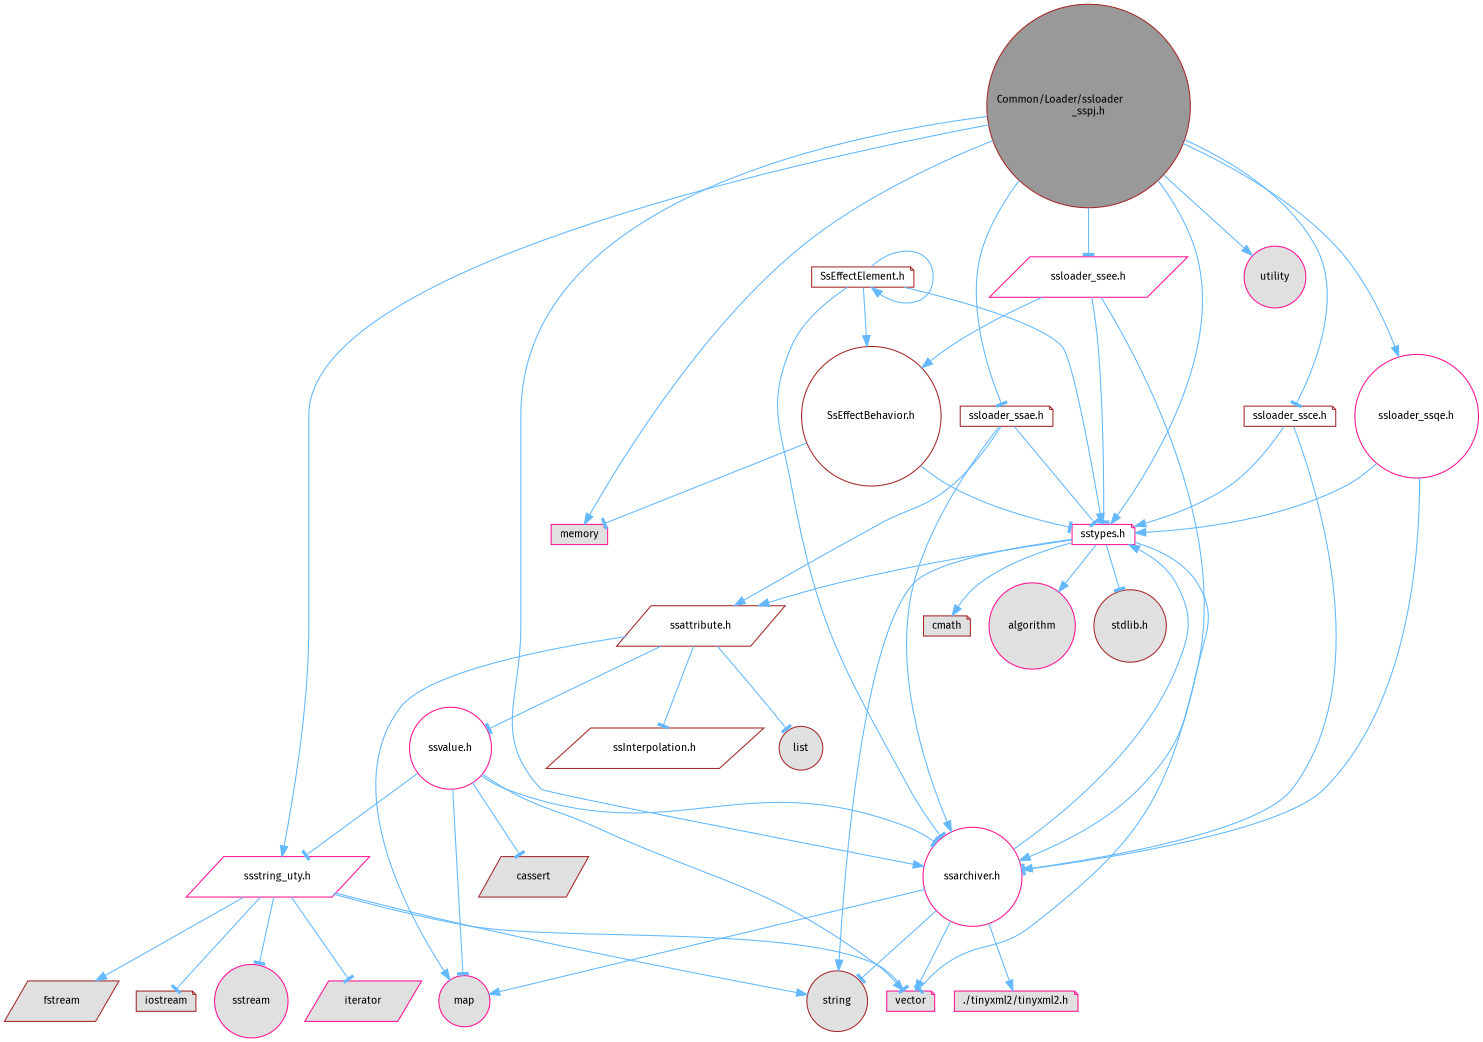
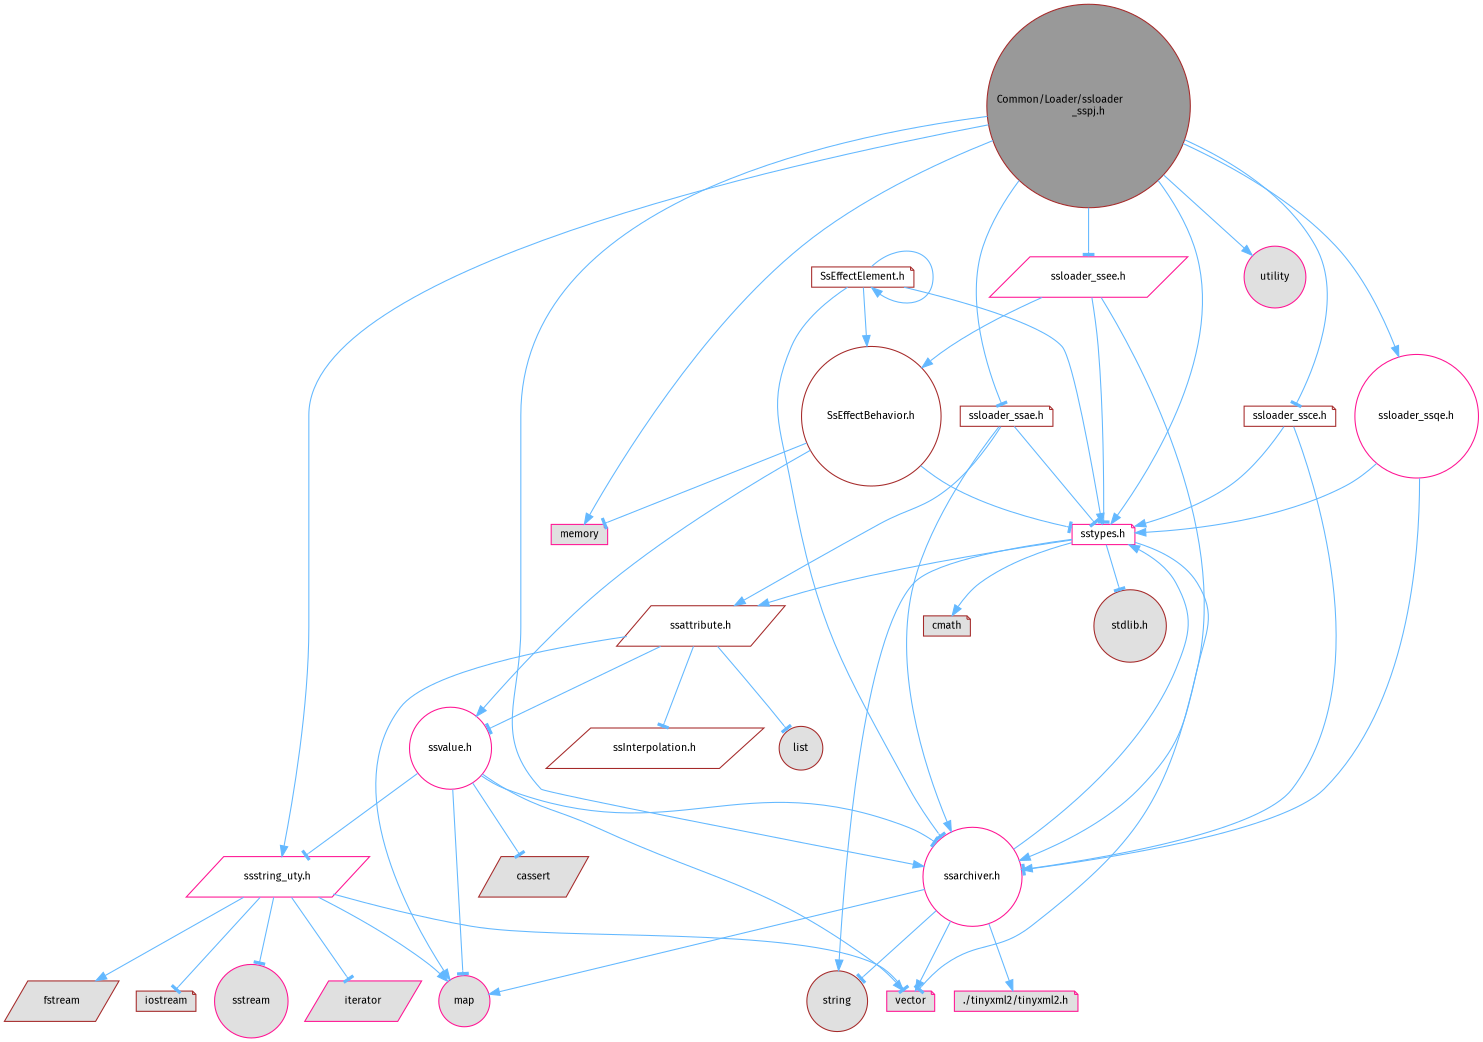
none -> (634, 563)
(1032, 626) -> none
(565, 947) -> (381, 932)
